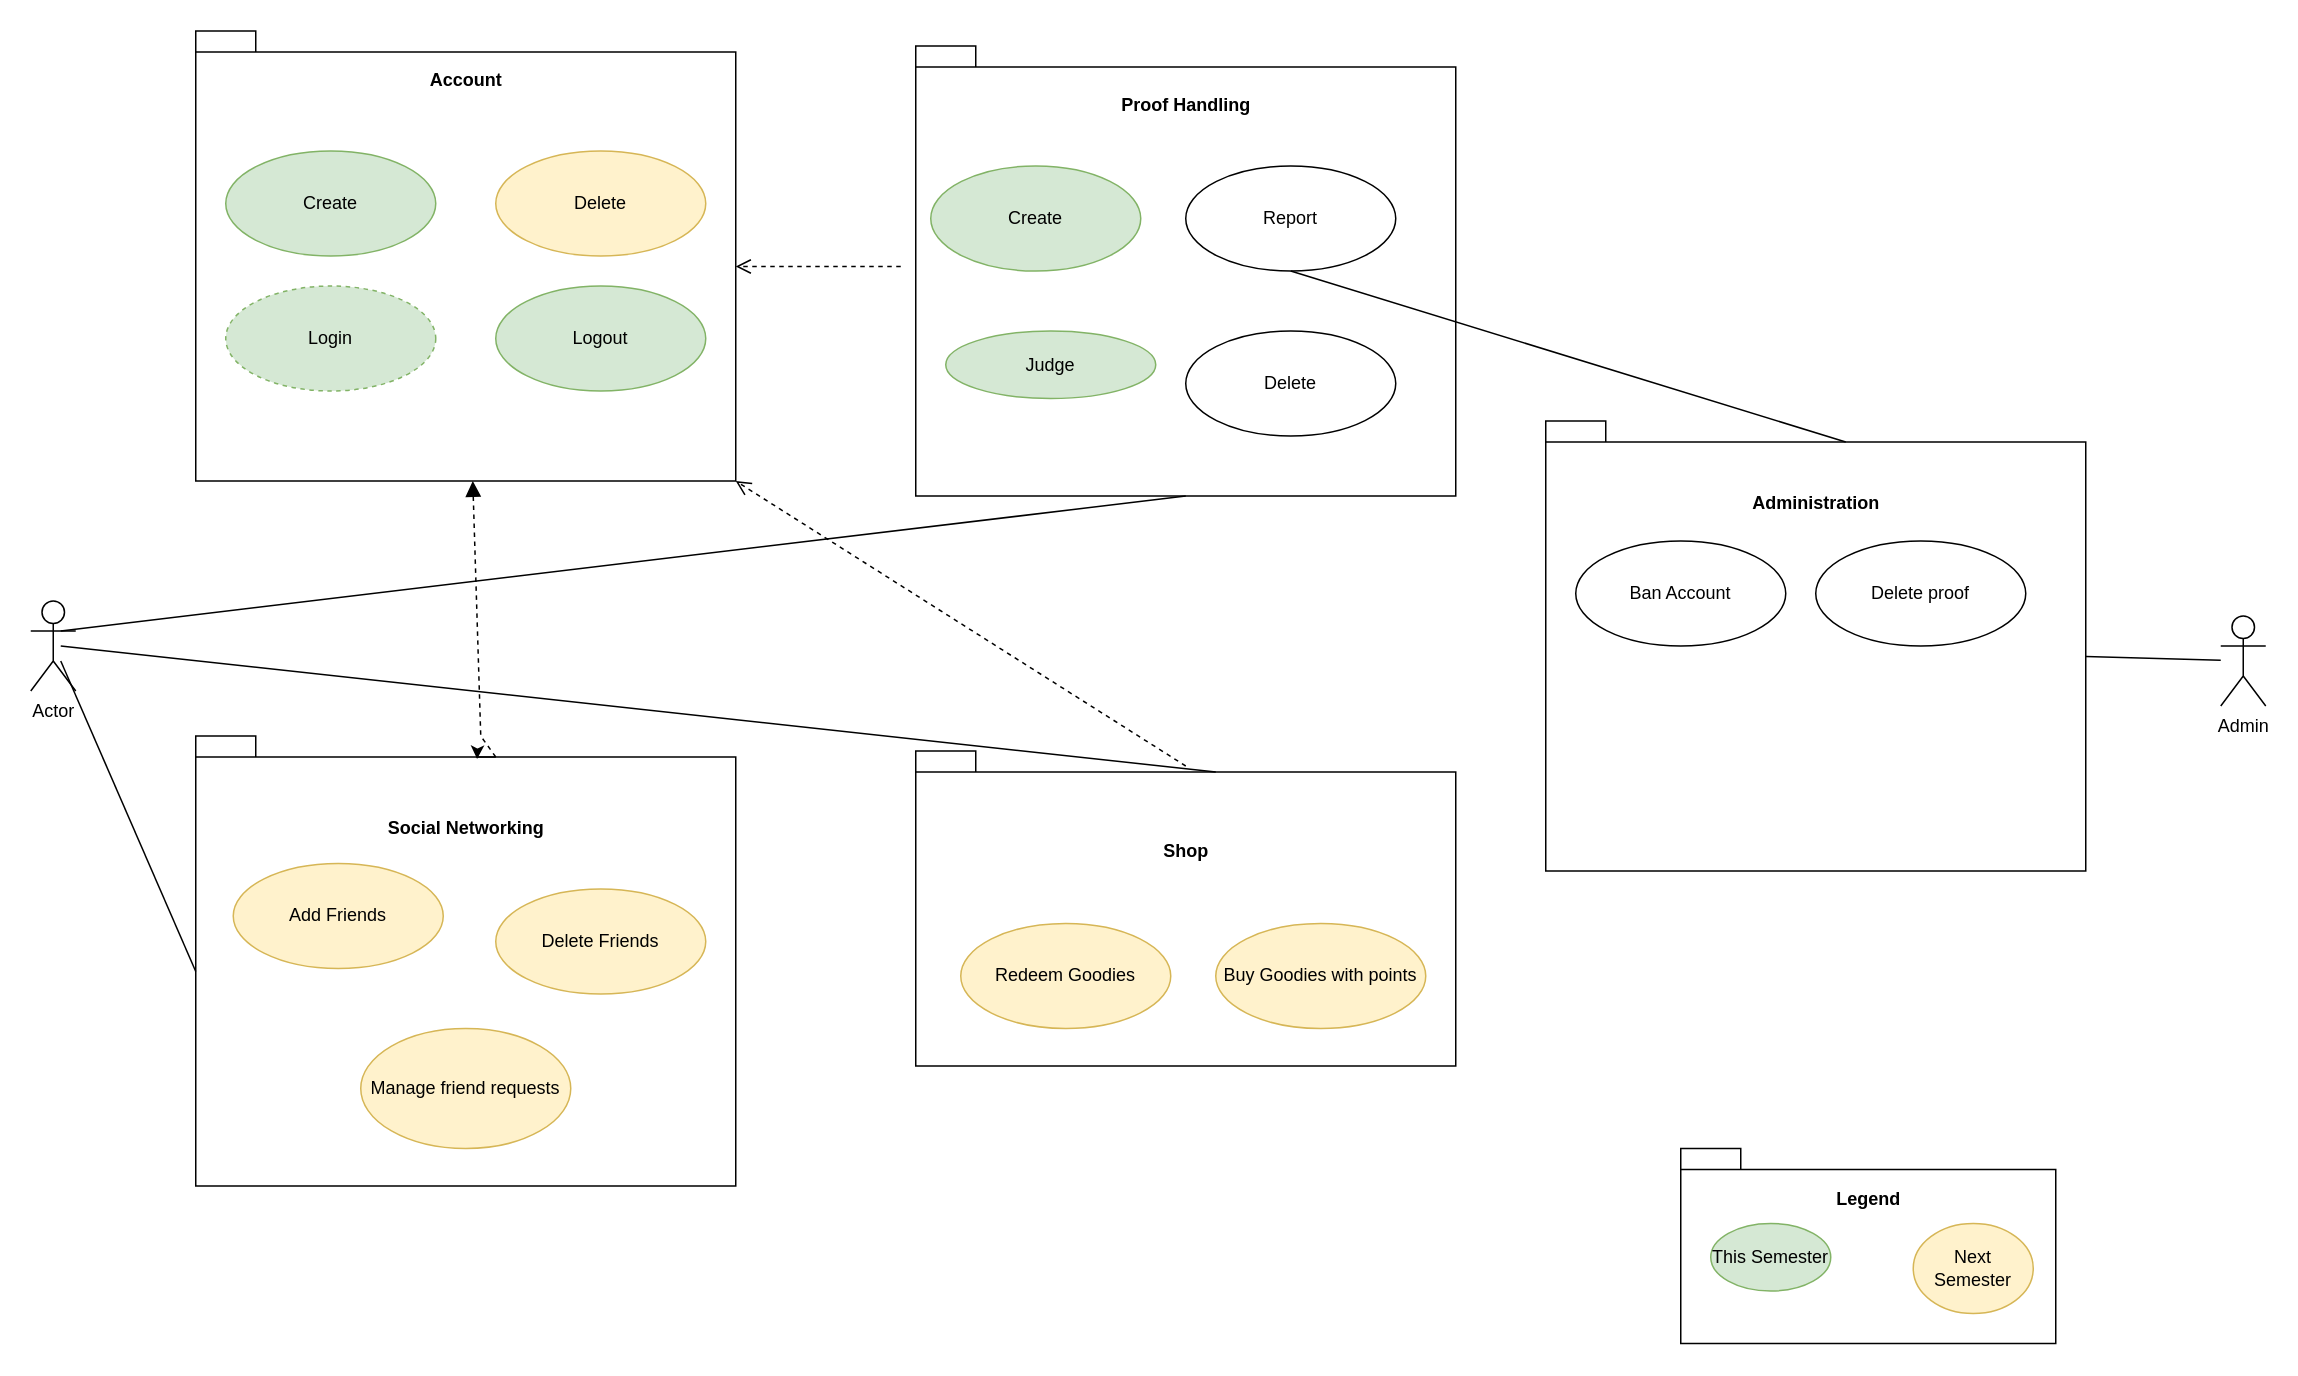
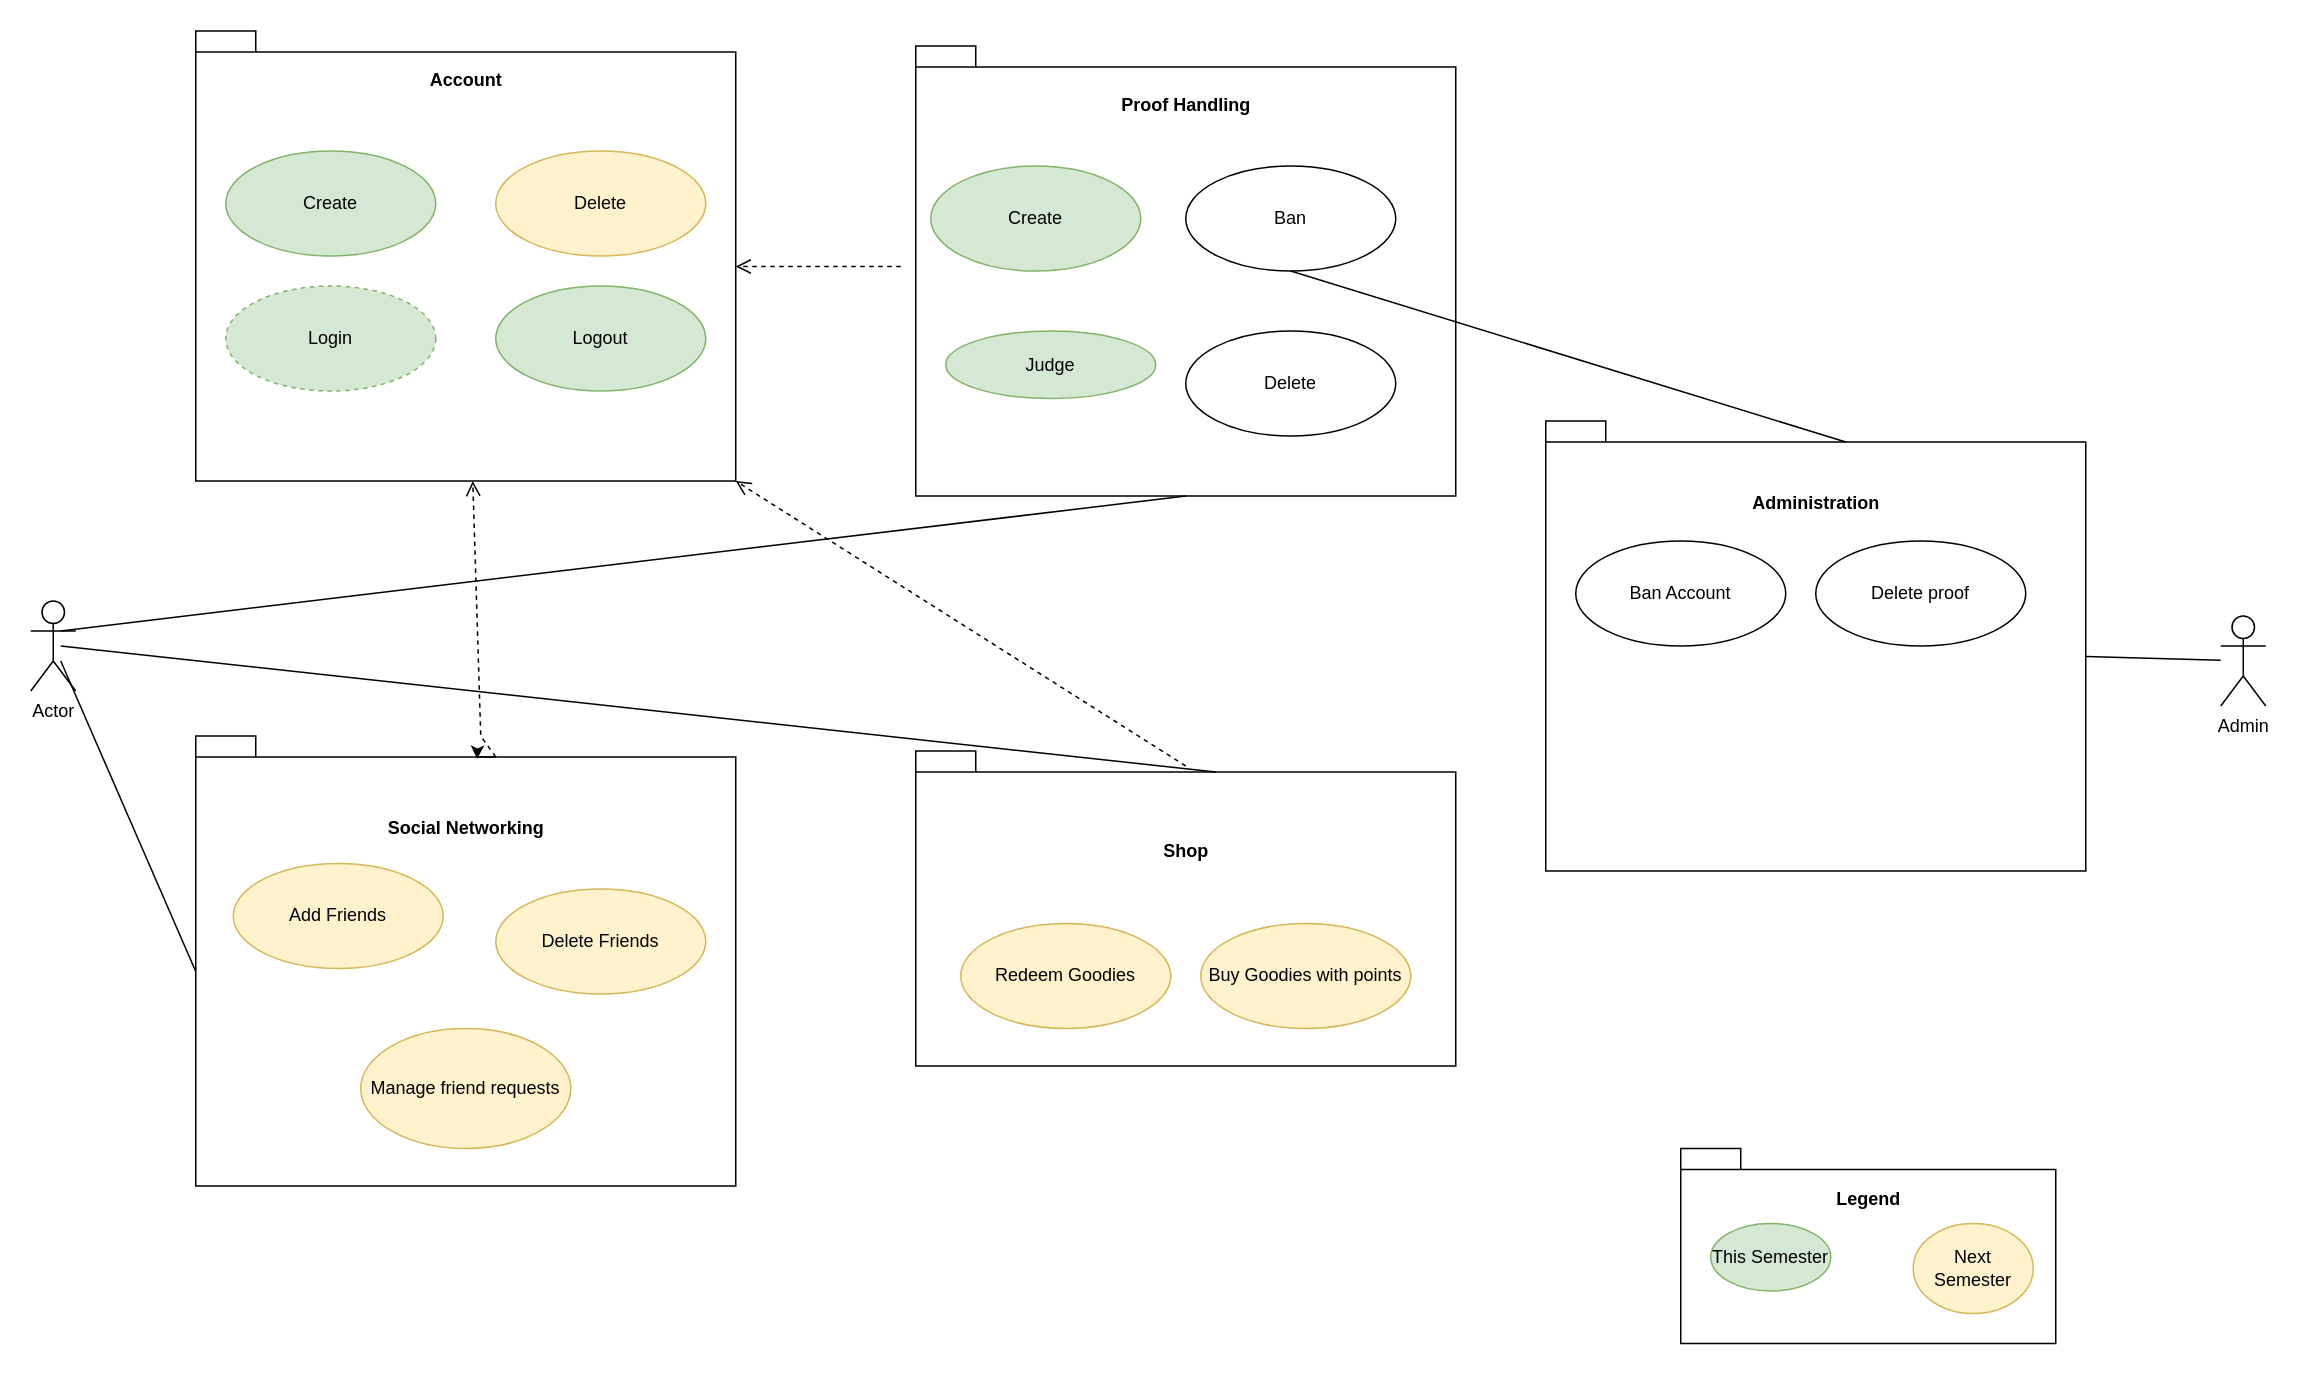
(1291, 218) -> (1291, 218)
(473, 497) -> (473, 491)
(1321, 976) -> (1306, 976)
